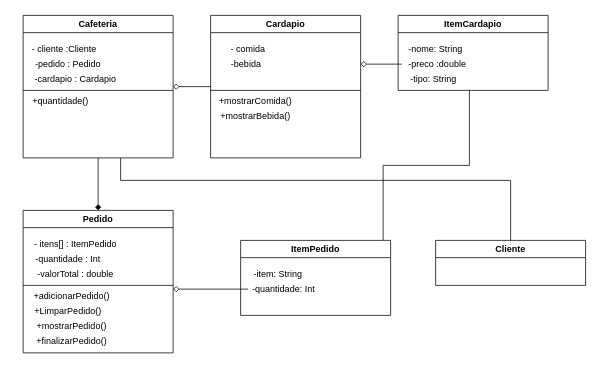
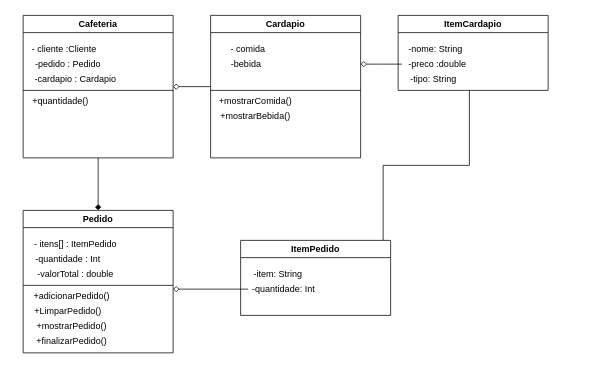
(334, 180) -> none
(510, 263) -> none
